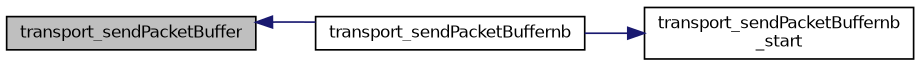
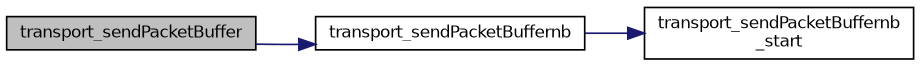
(294, 22) -> (277, 44)
